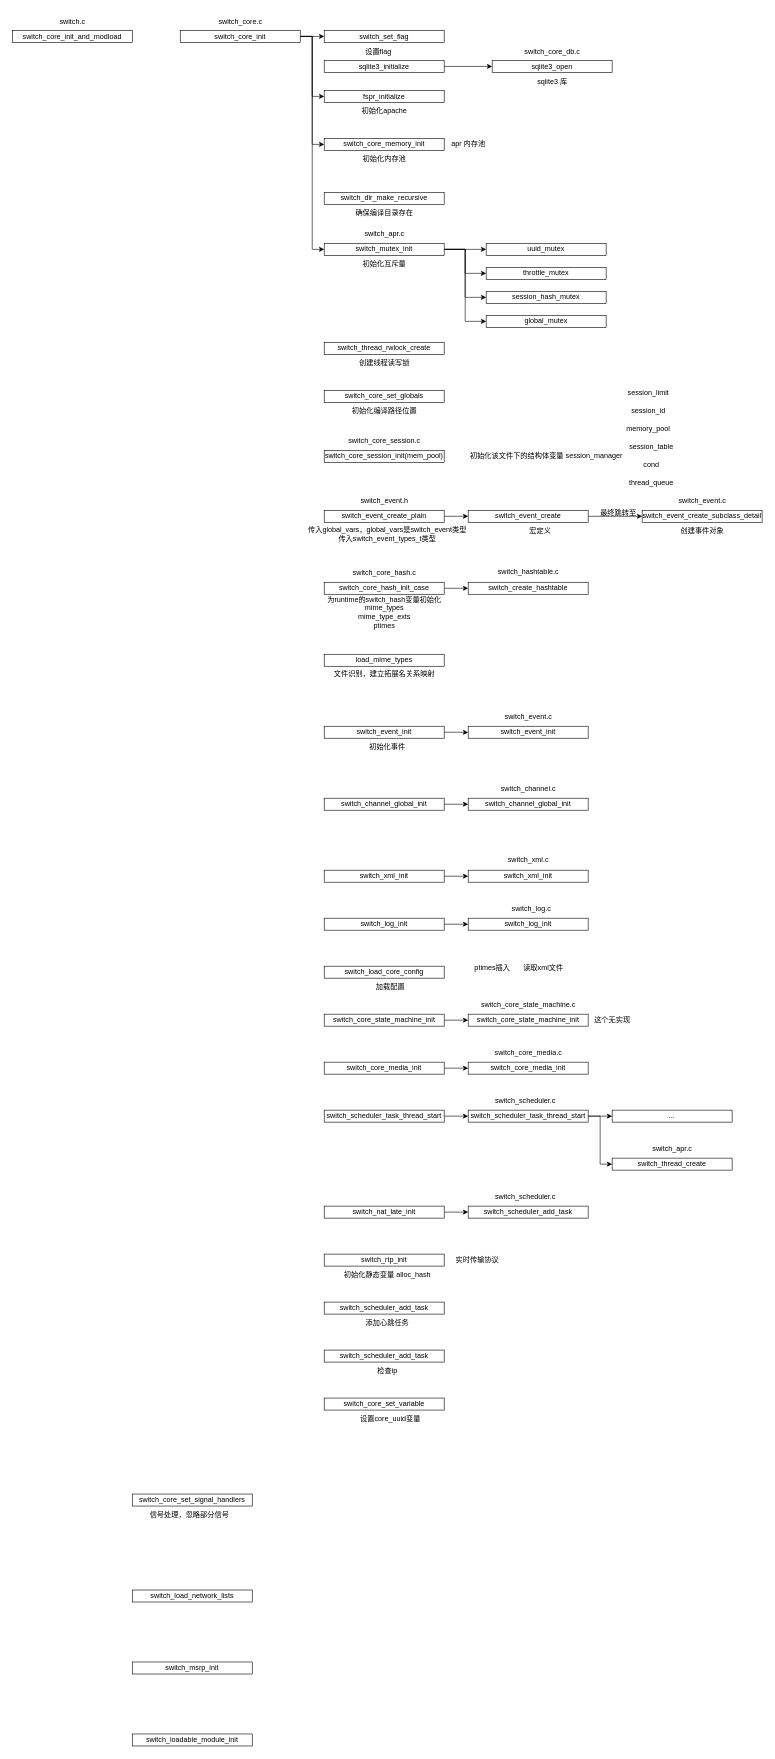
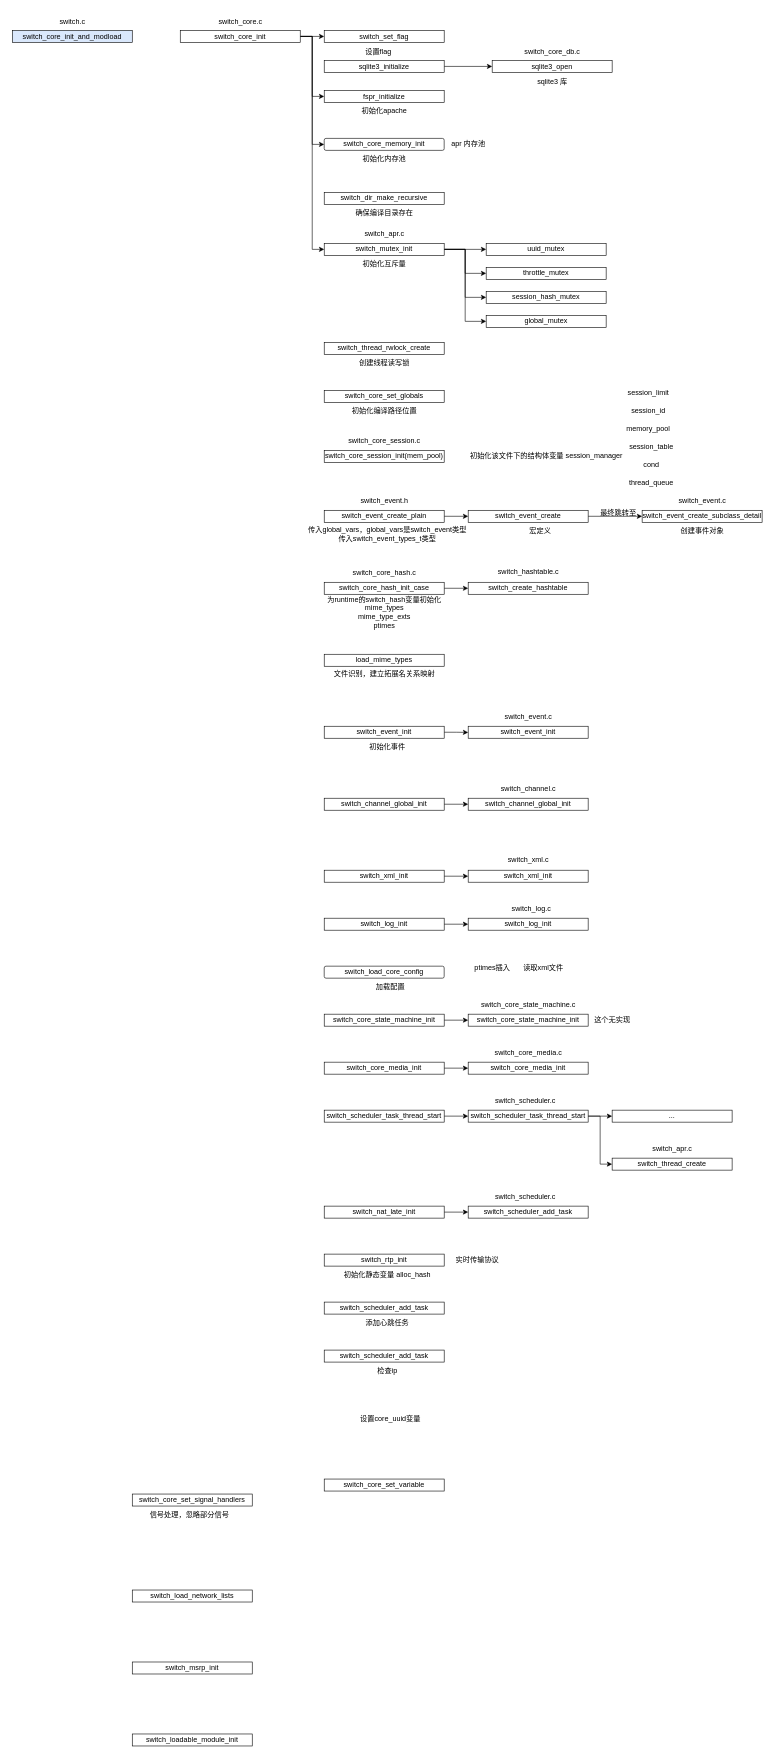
(72, 36) -> (72, 36)
(384, 144) -> (384, 144)
(384, 972) -> (384, 972)
(384, 1404) -> (384, 1485)
